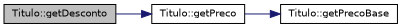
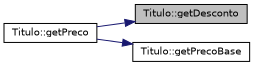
(129, 14) -> (111, 25)
